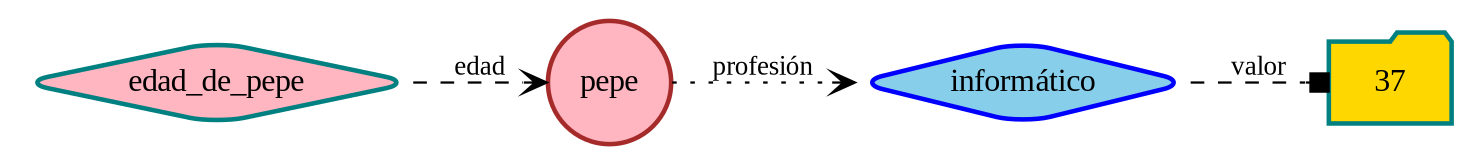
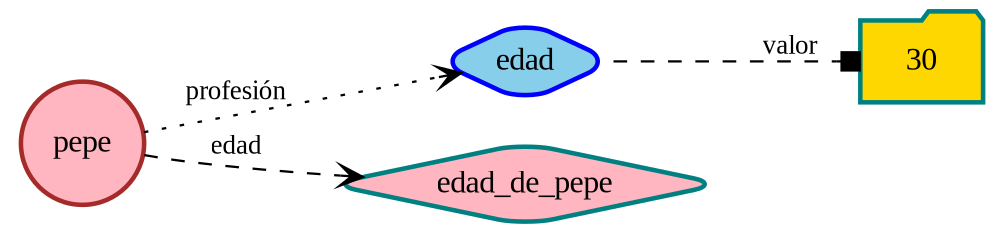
(468, 83) -> (242, 168)
(1023, 83) -> (525, 61)
(1390, 83) -> (922, 61)
